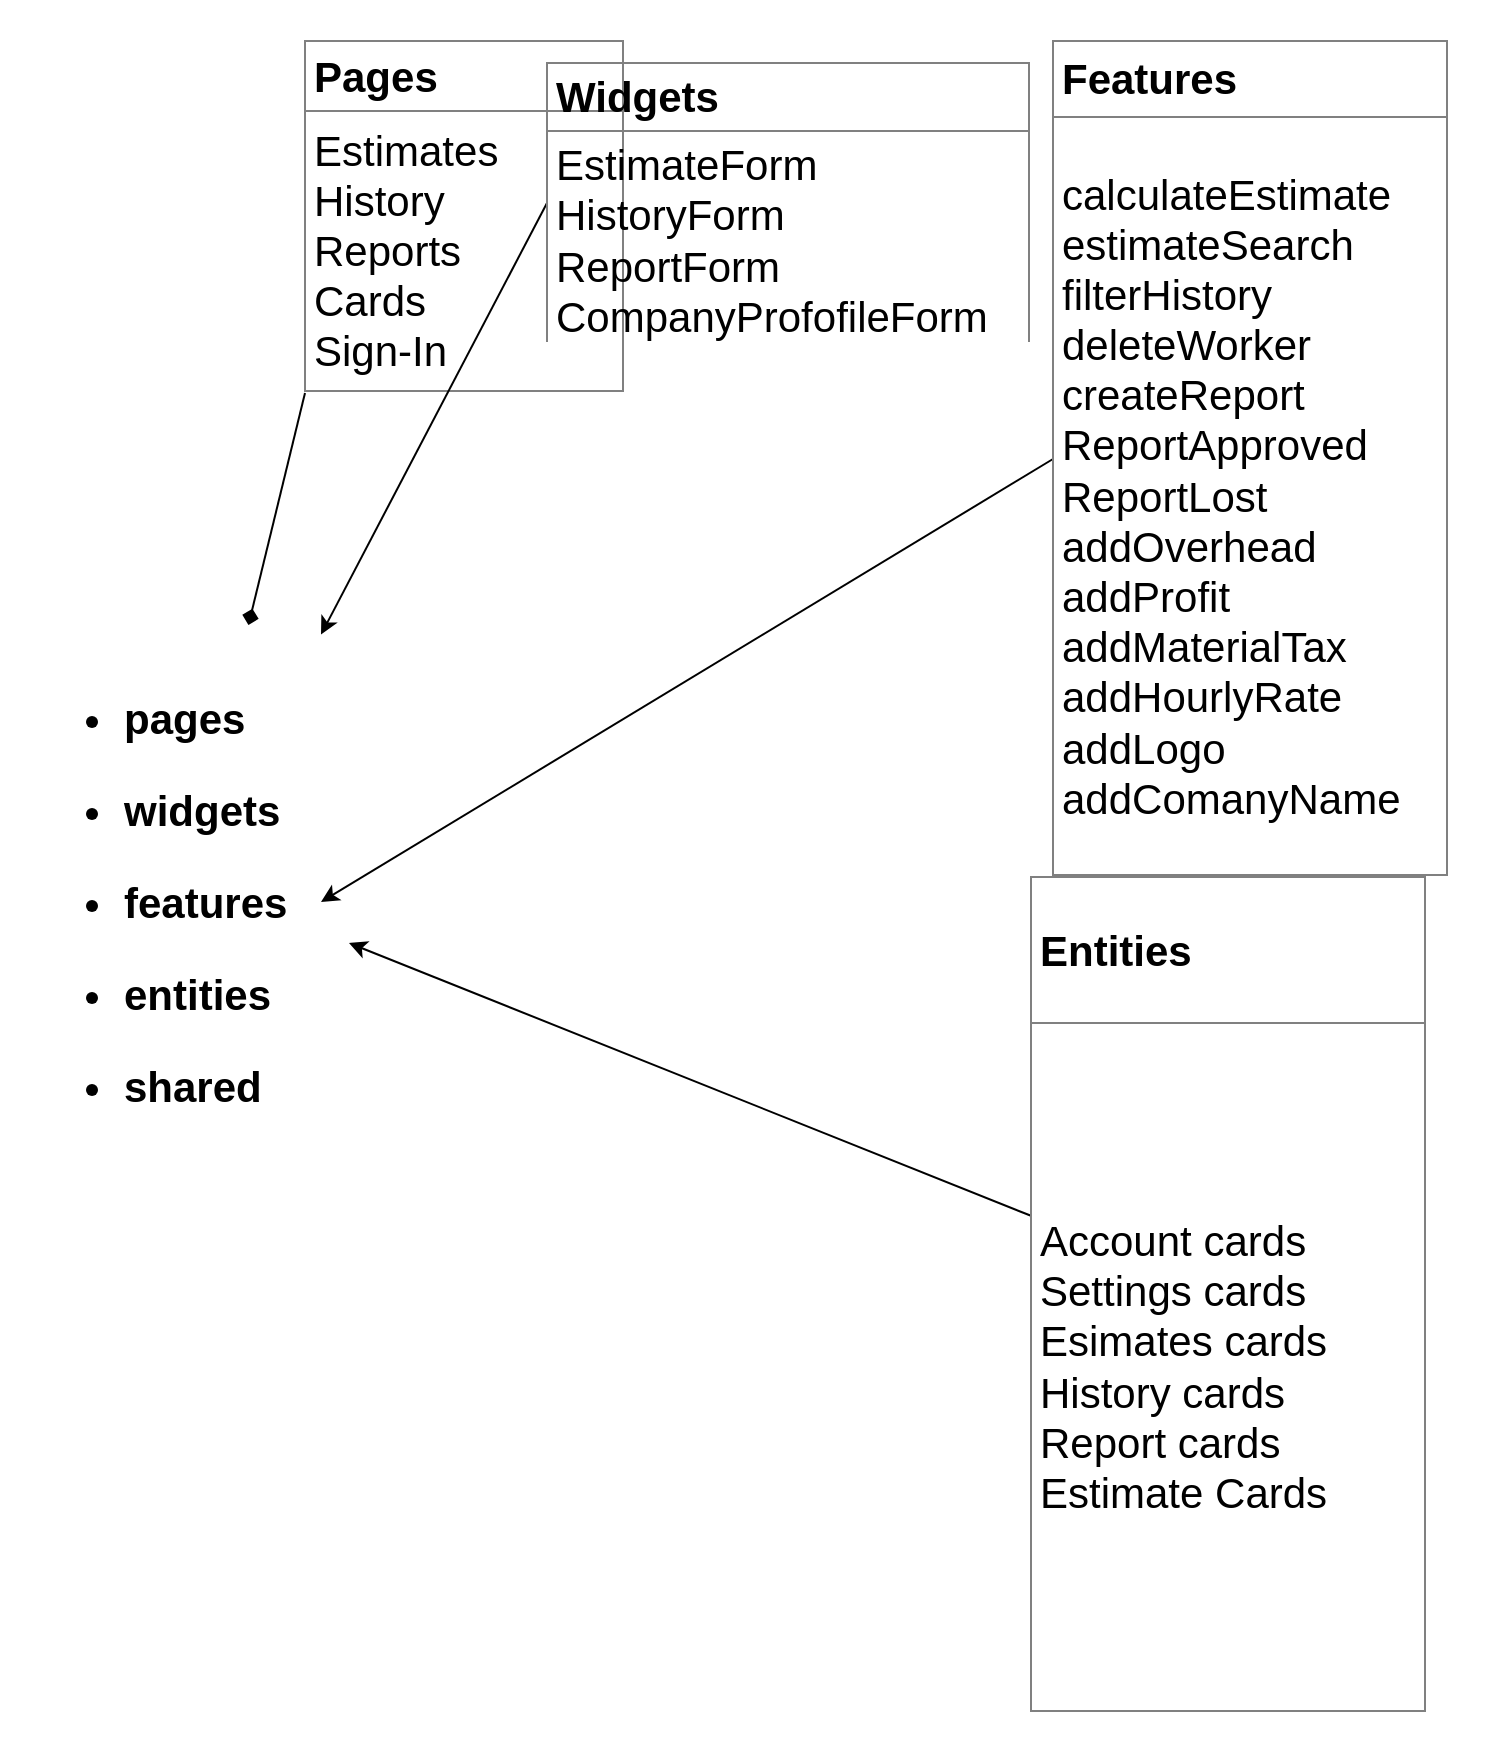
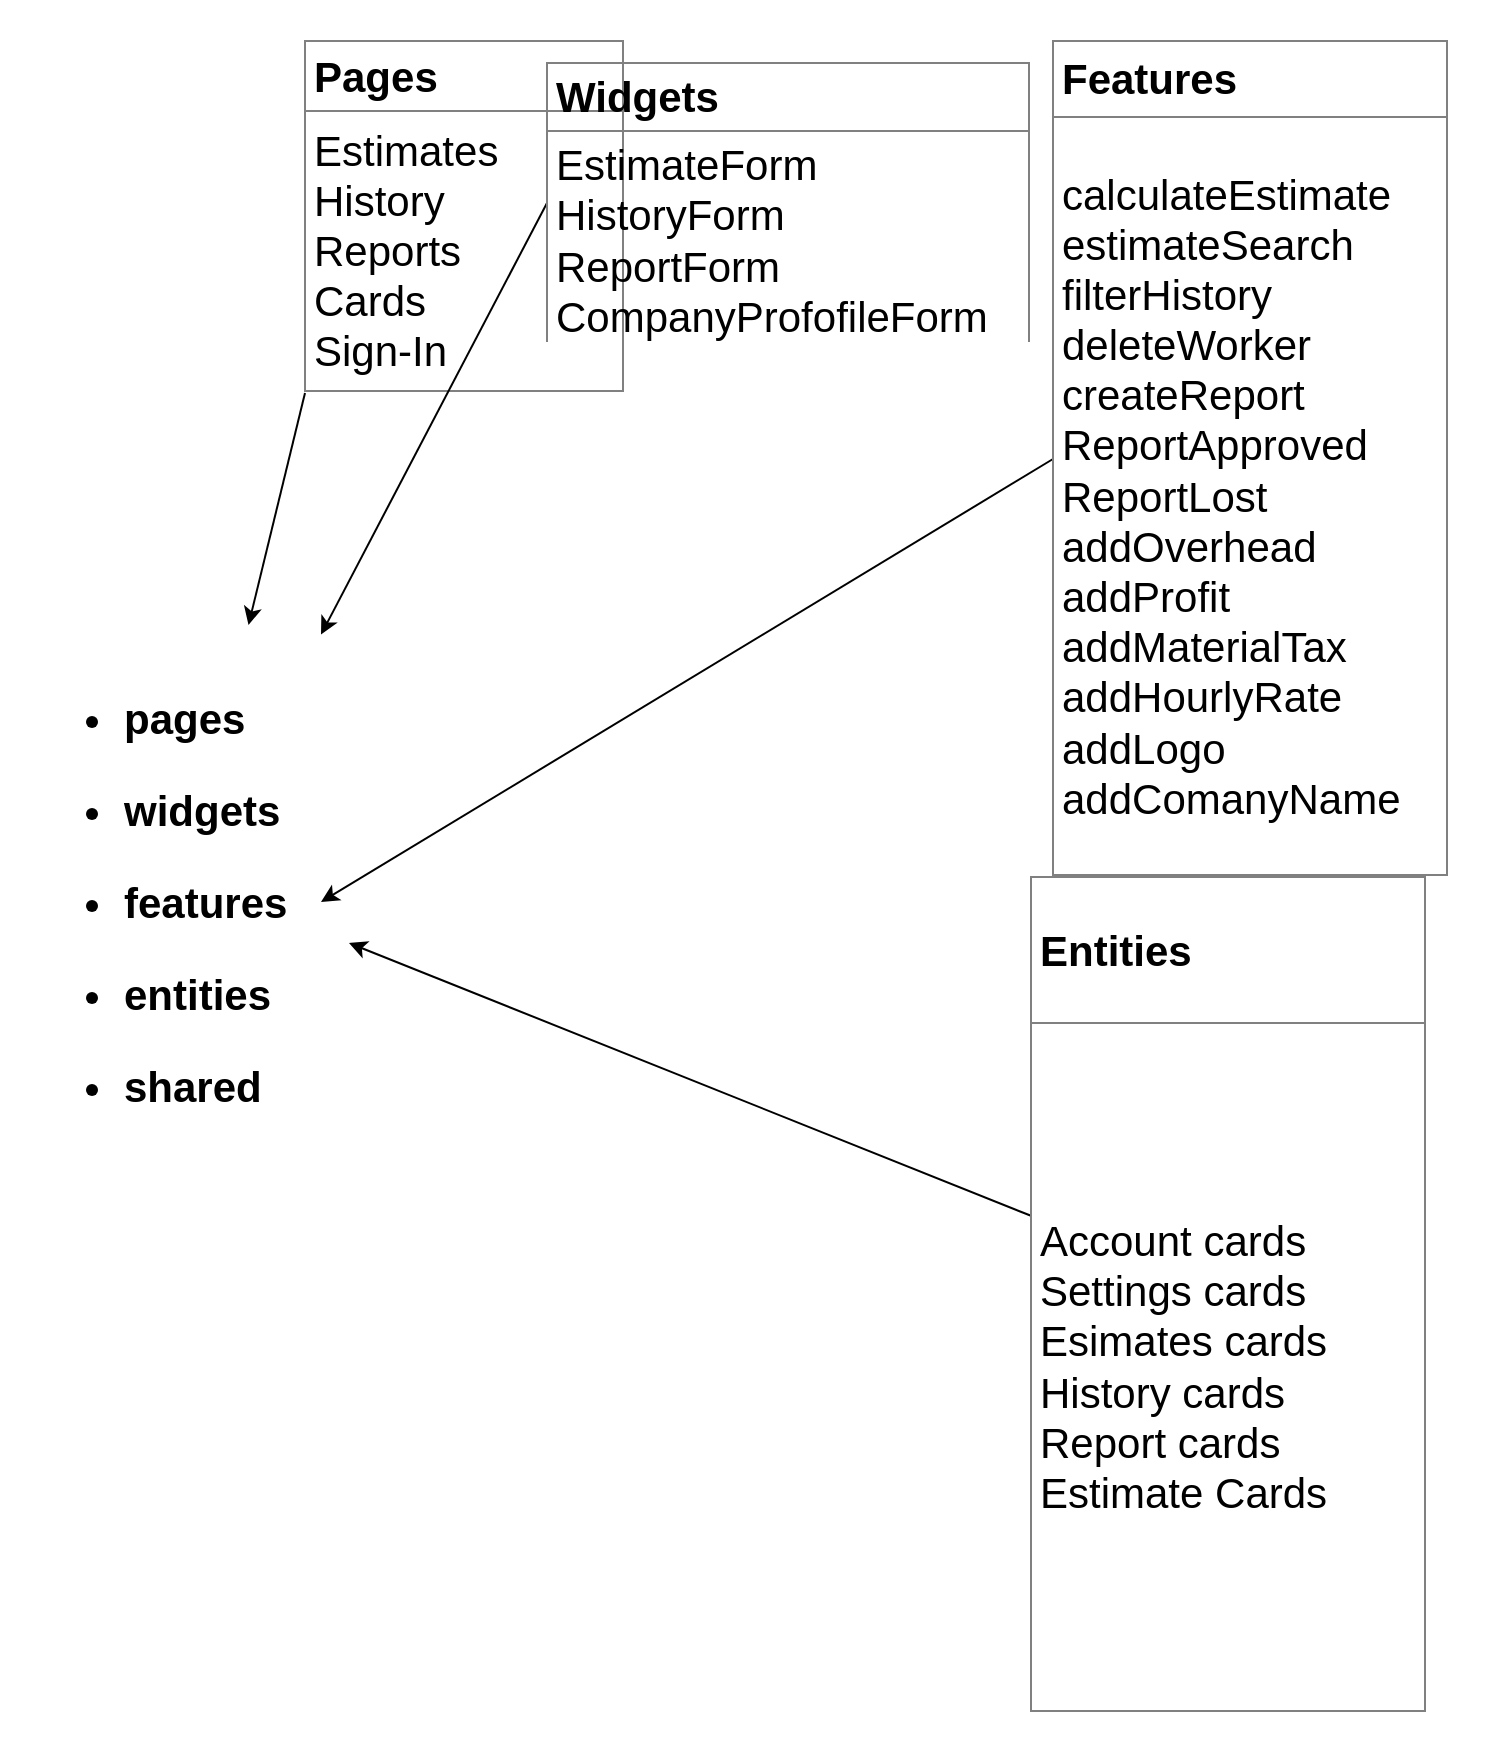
(252, 609) -> (252, 610)
